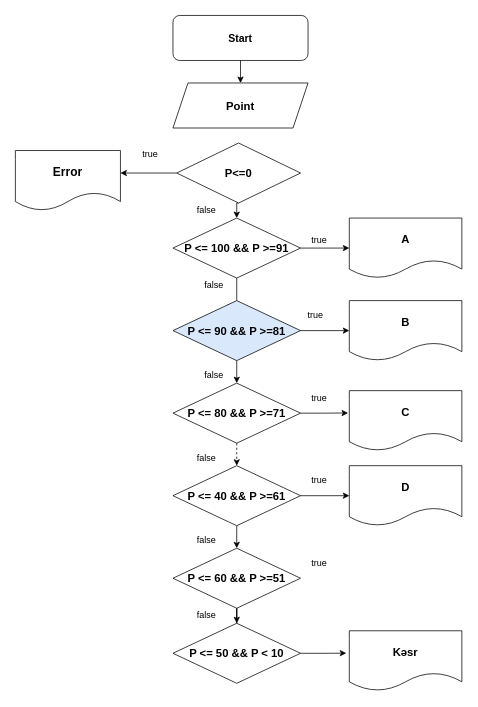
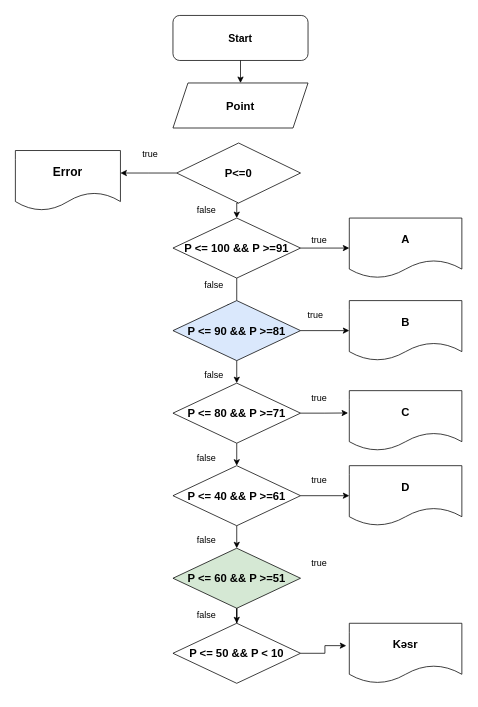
(237, 451) -> (237, 451)
(237, 578) -> (237, 578)
(405, 660) -> (405, 653)
